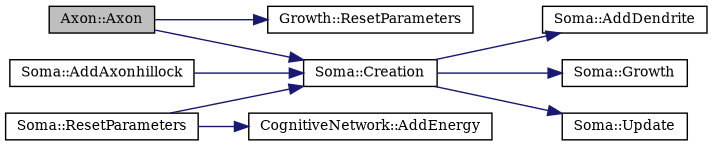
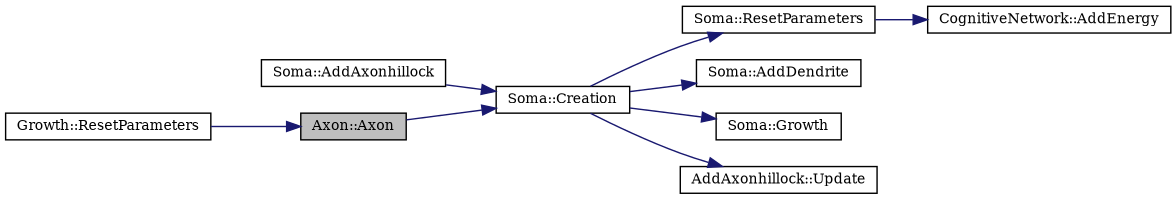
(204, 20) -> (249, 127)
(230, 101) -> (648, 59)
(625, 127) -> (779, 180)
